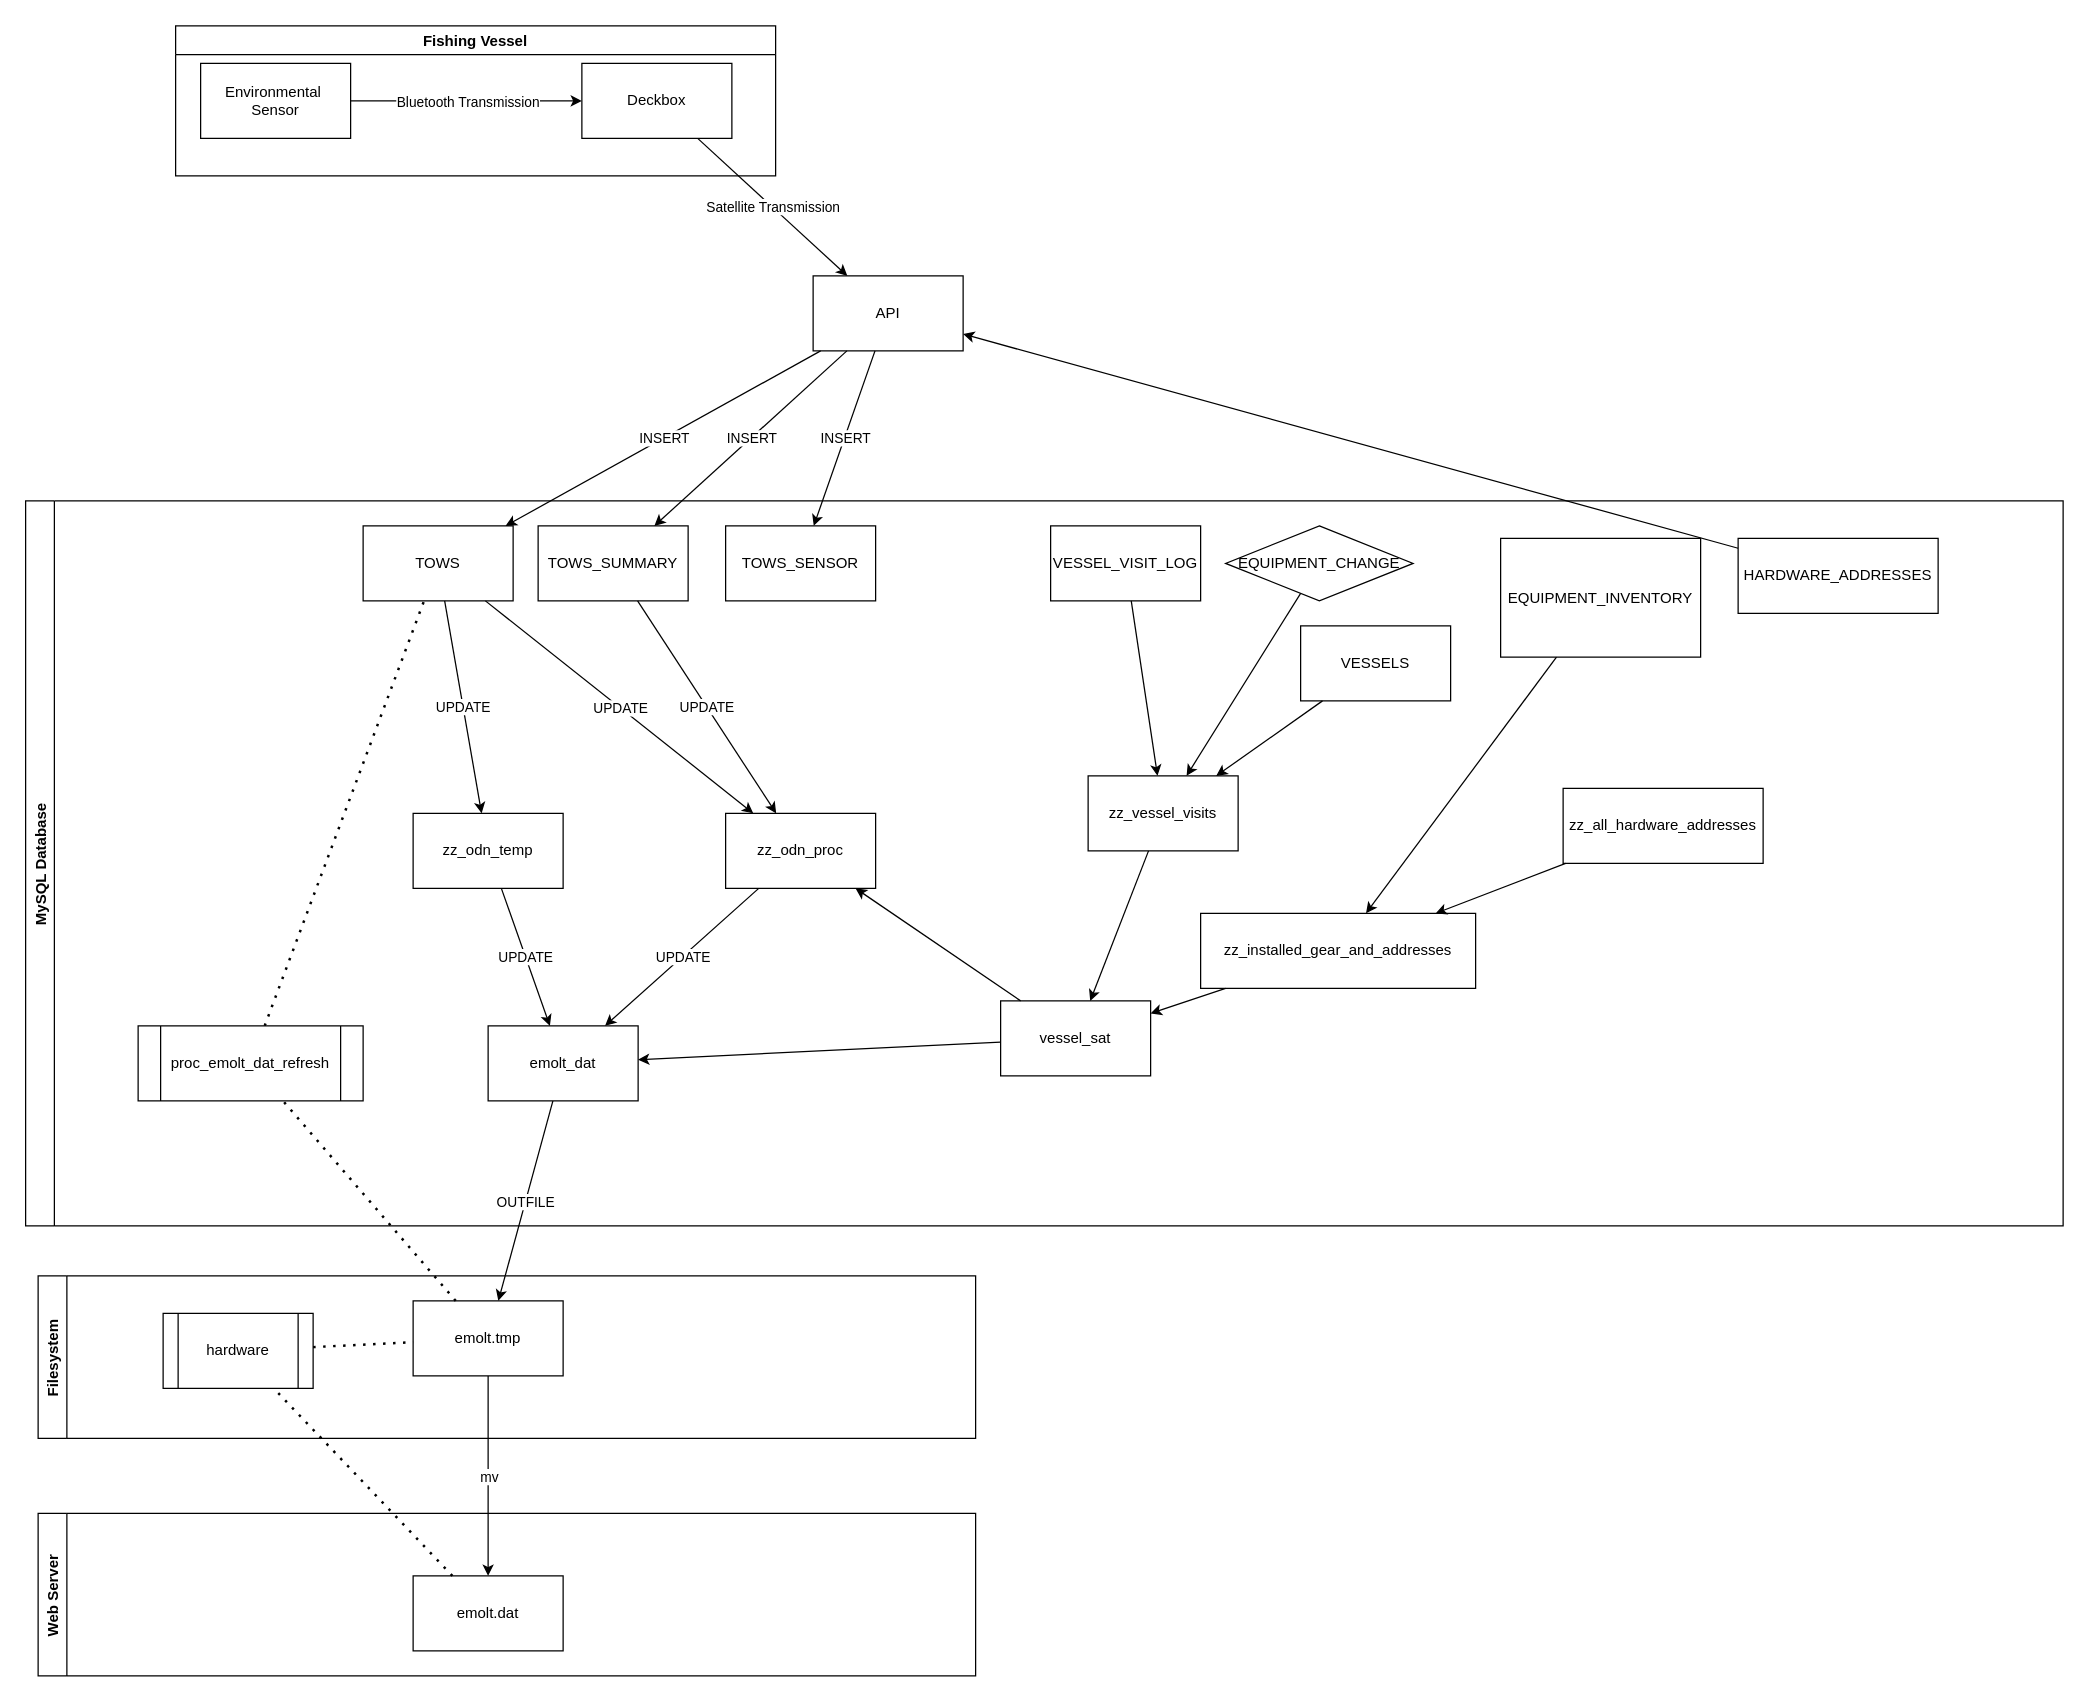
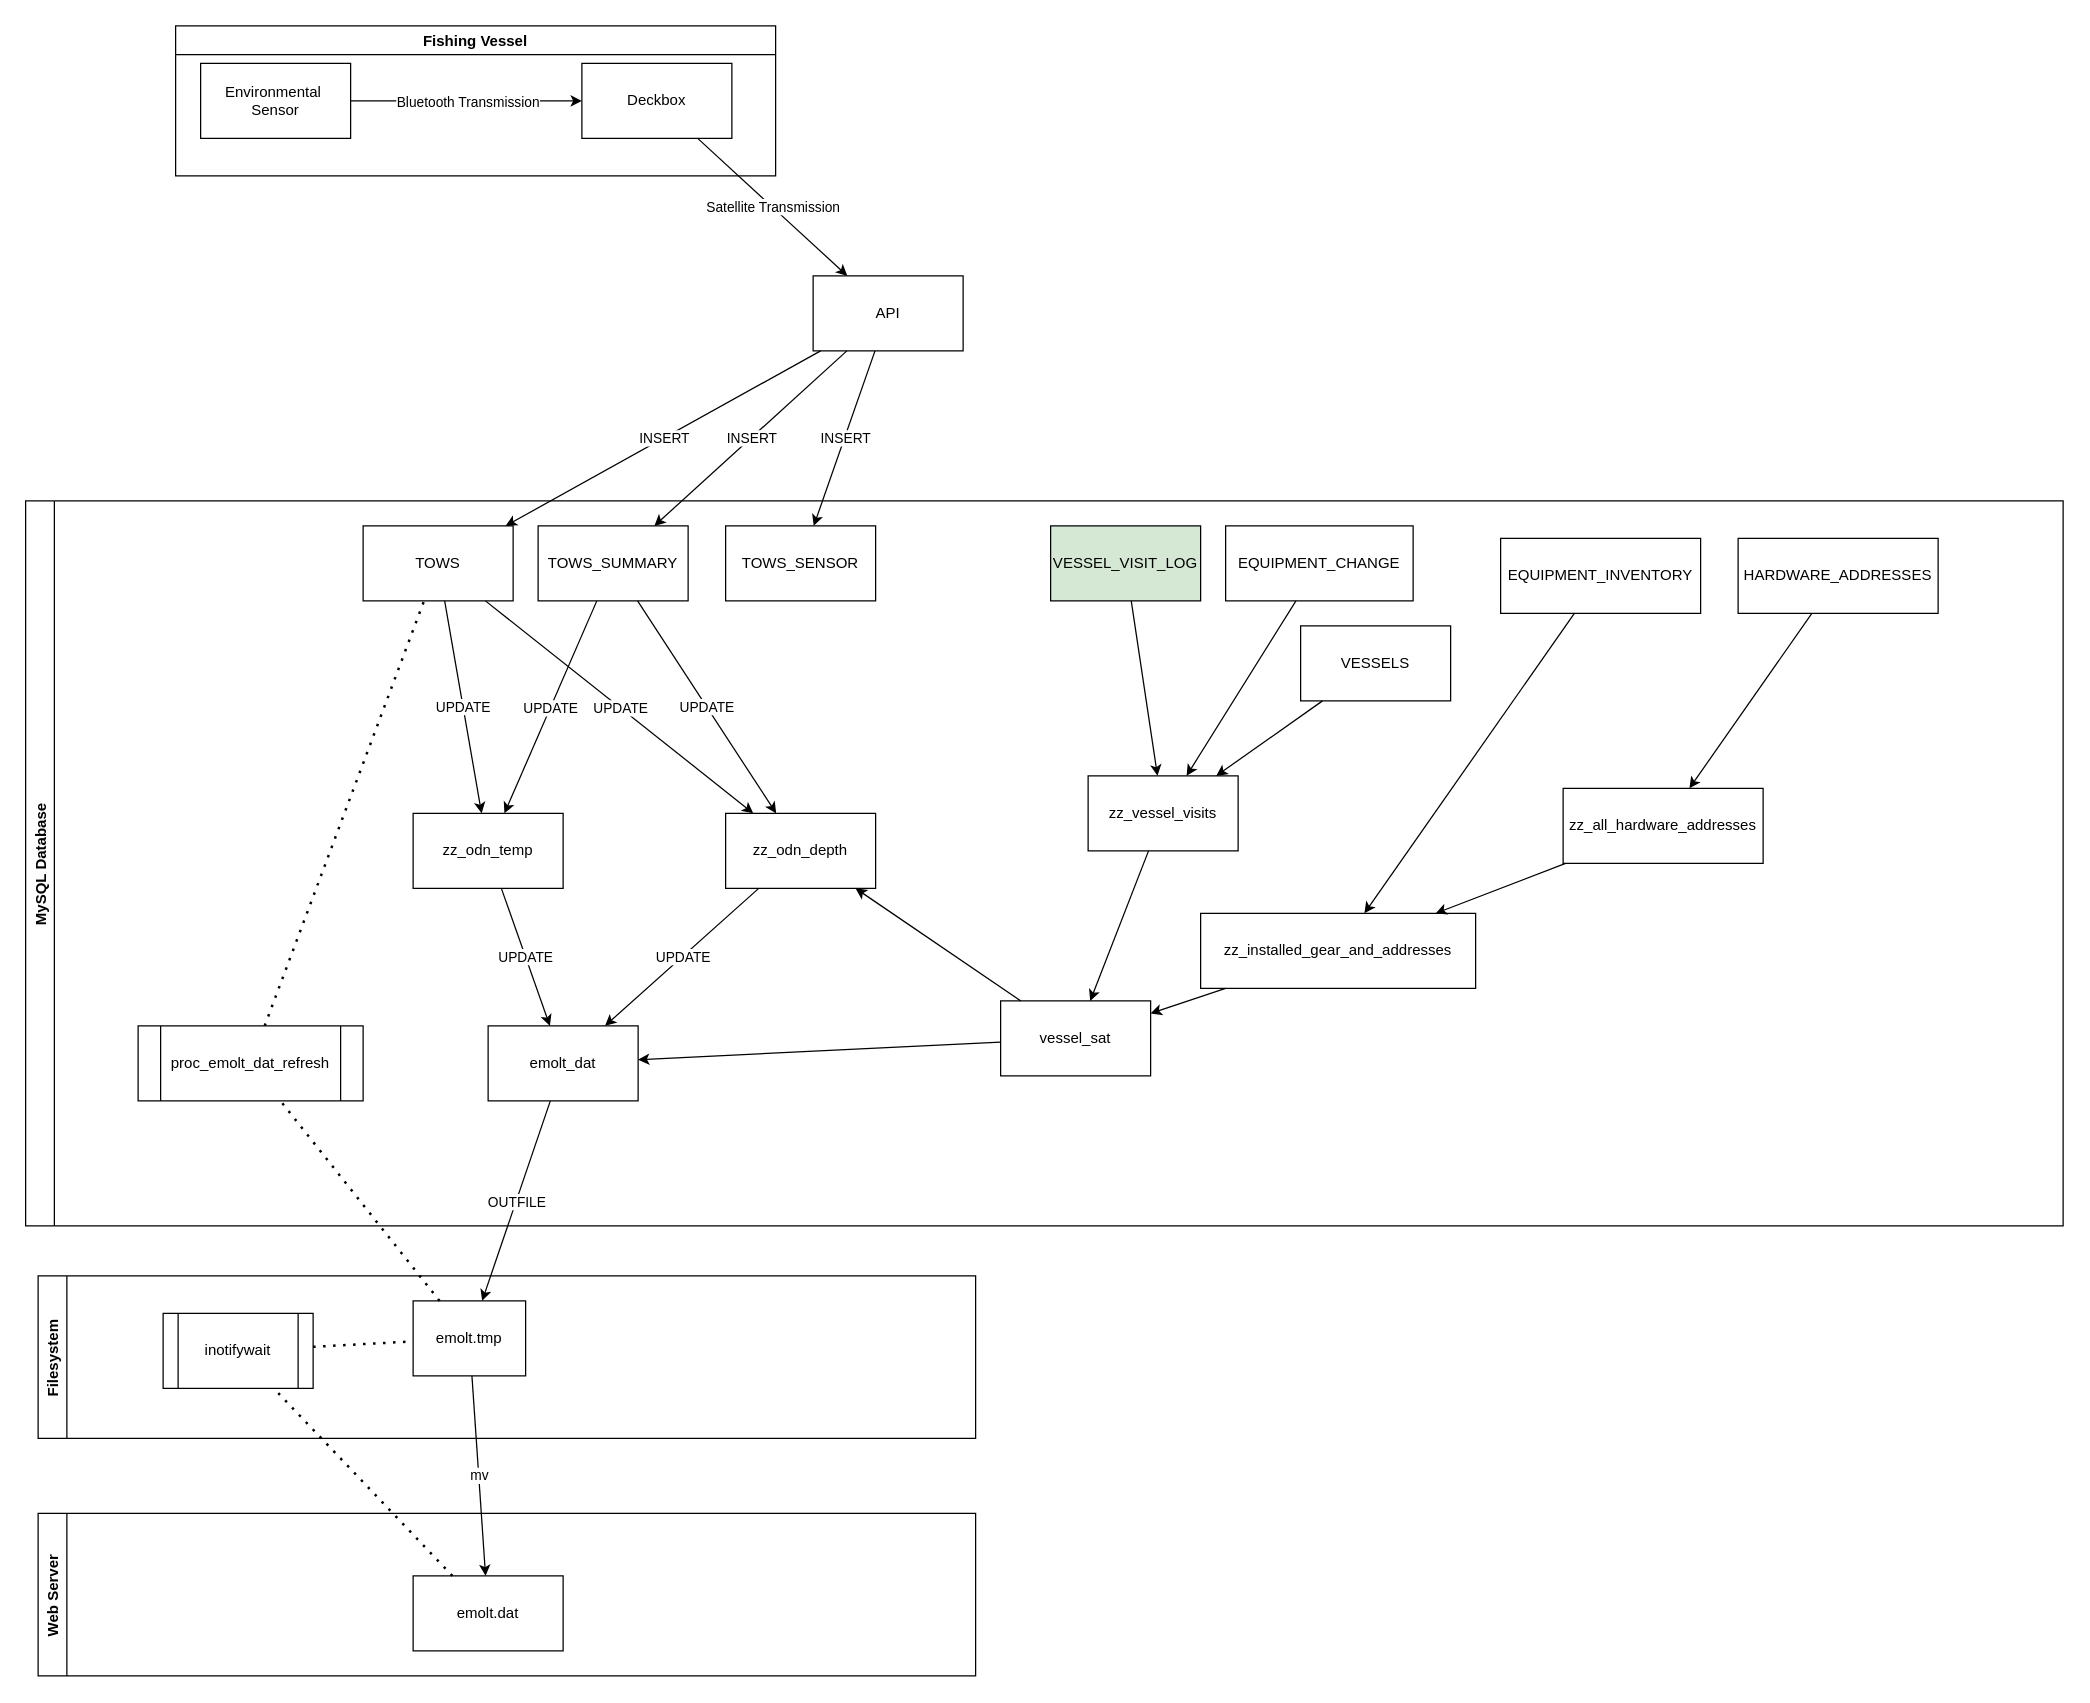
(1265, 417) -> (1753, 697)
(1126, 563) -> (1126, 563)
(1319, 563) -> (1319, 563)
(1601, 598) -> (1601, 576)
none -> (552, 703)
(801, 851) -> (801, 851)
(488, 1338) -> (469, 1338)
(238, 1351) -> (238, 1351)
